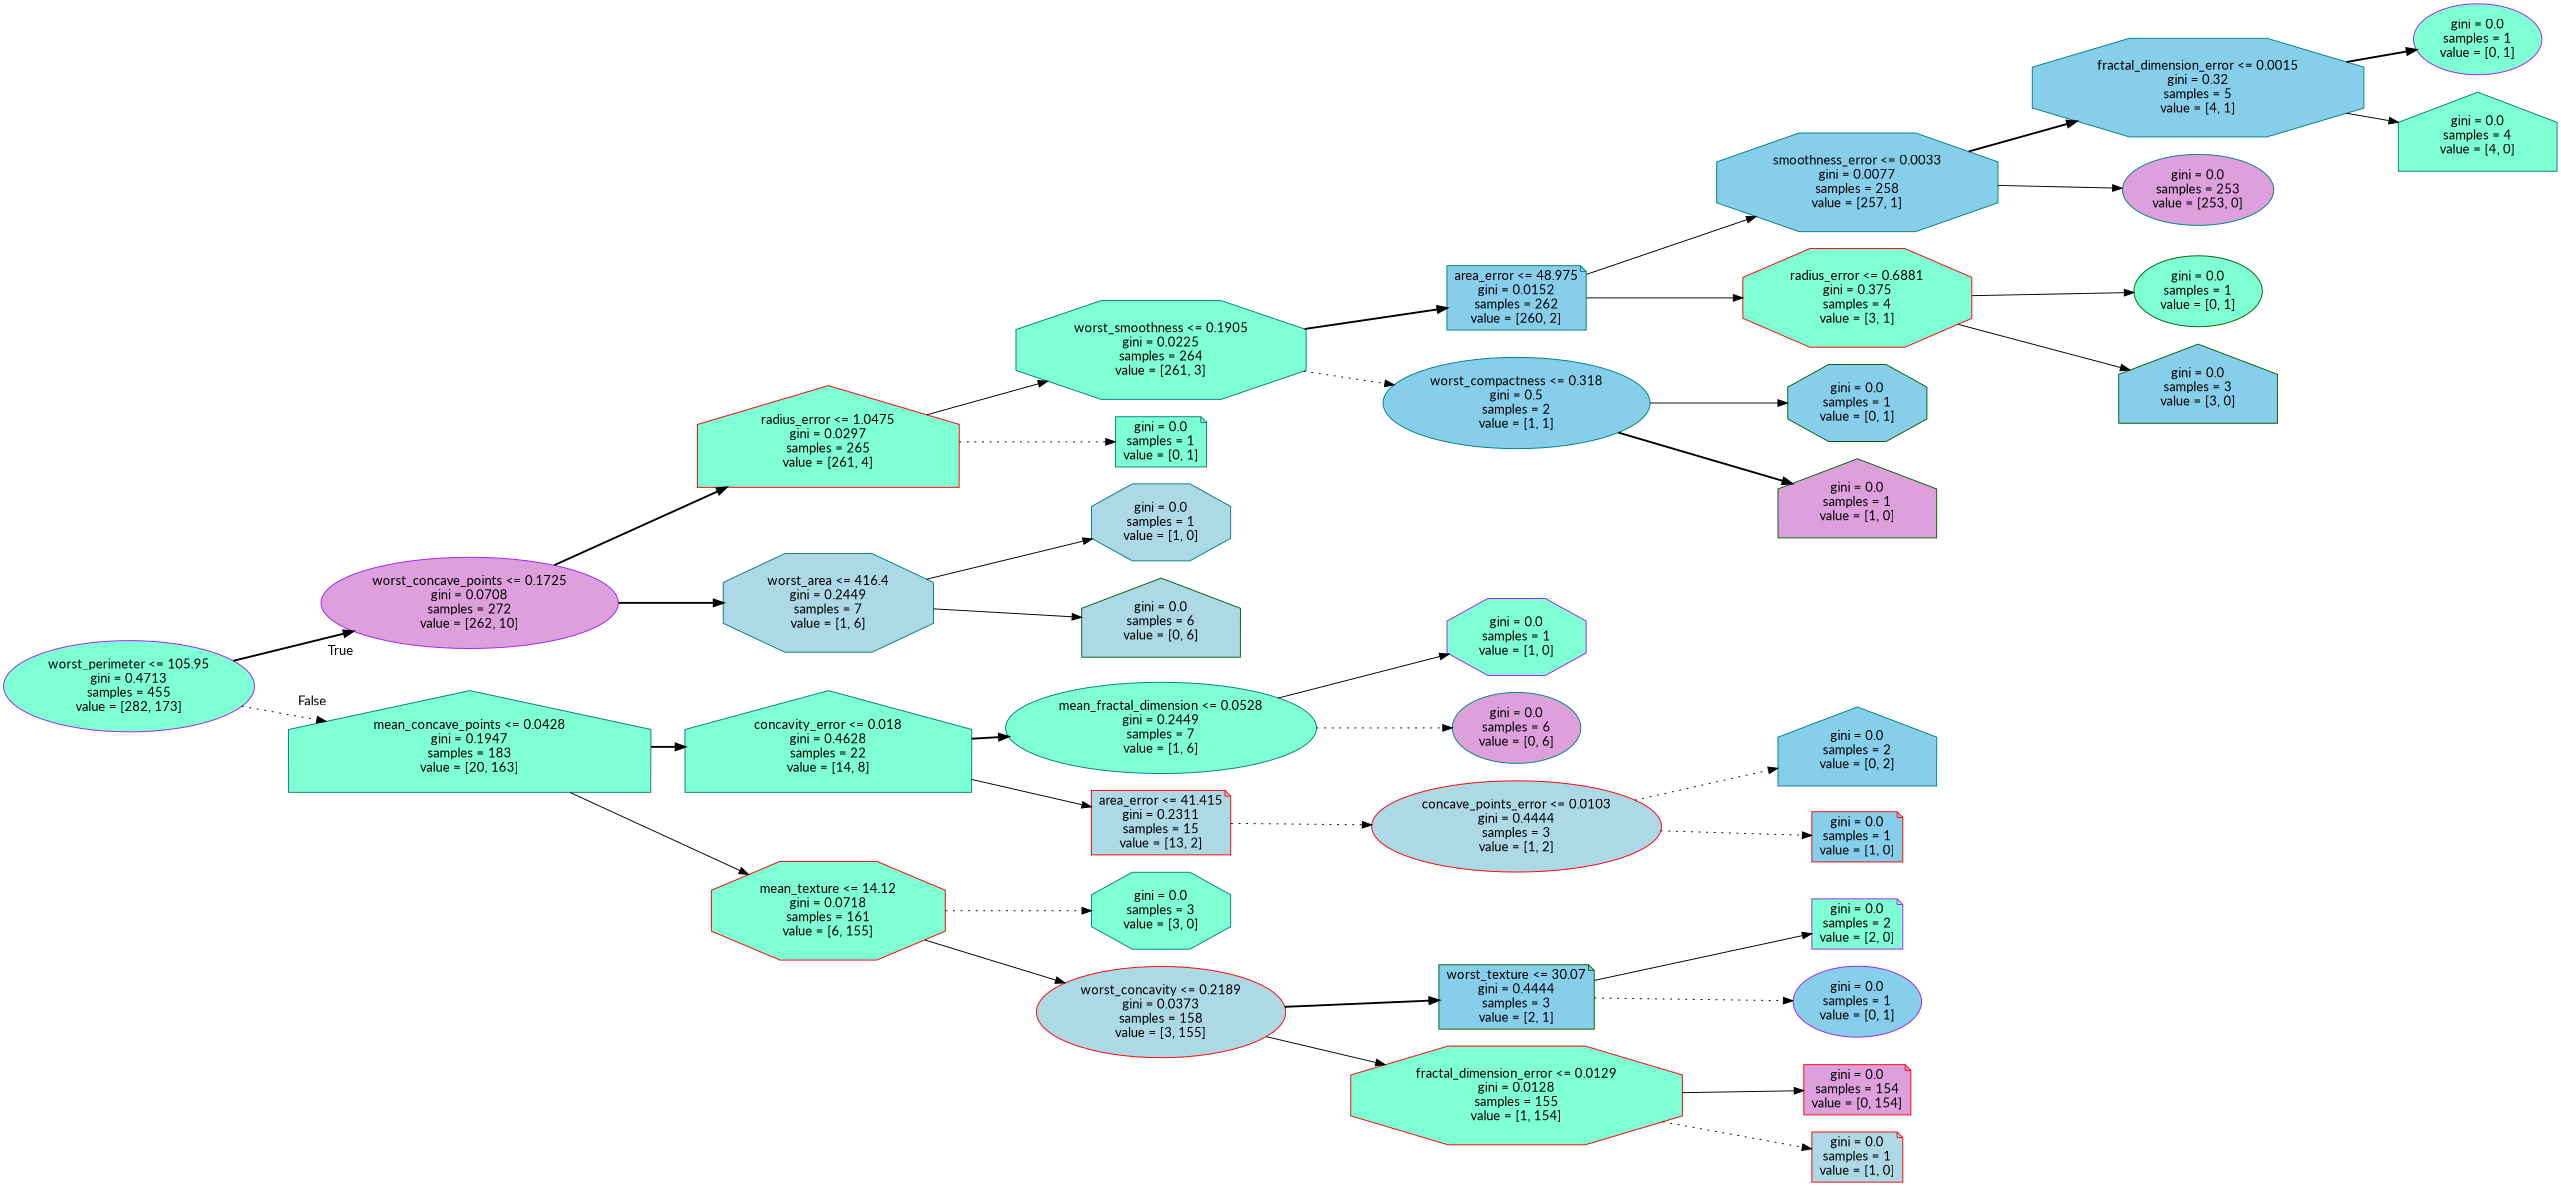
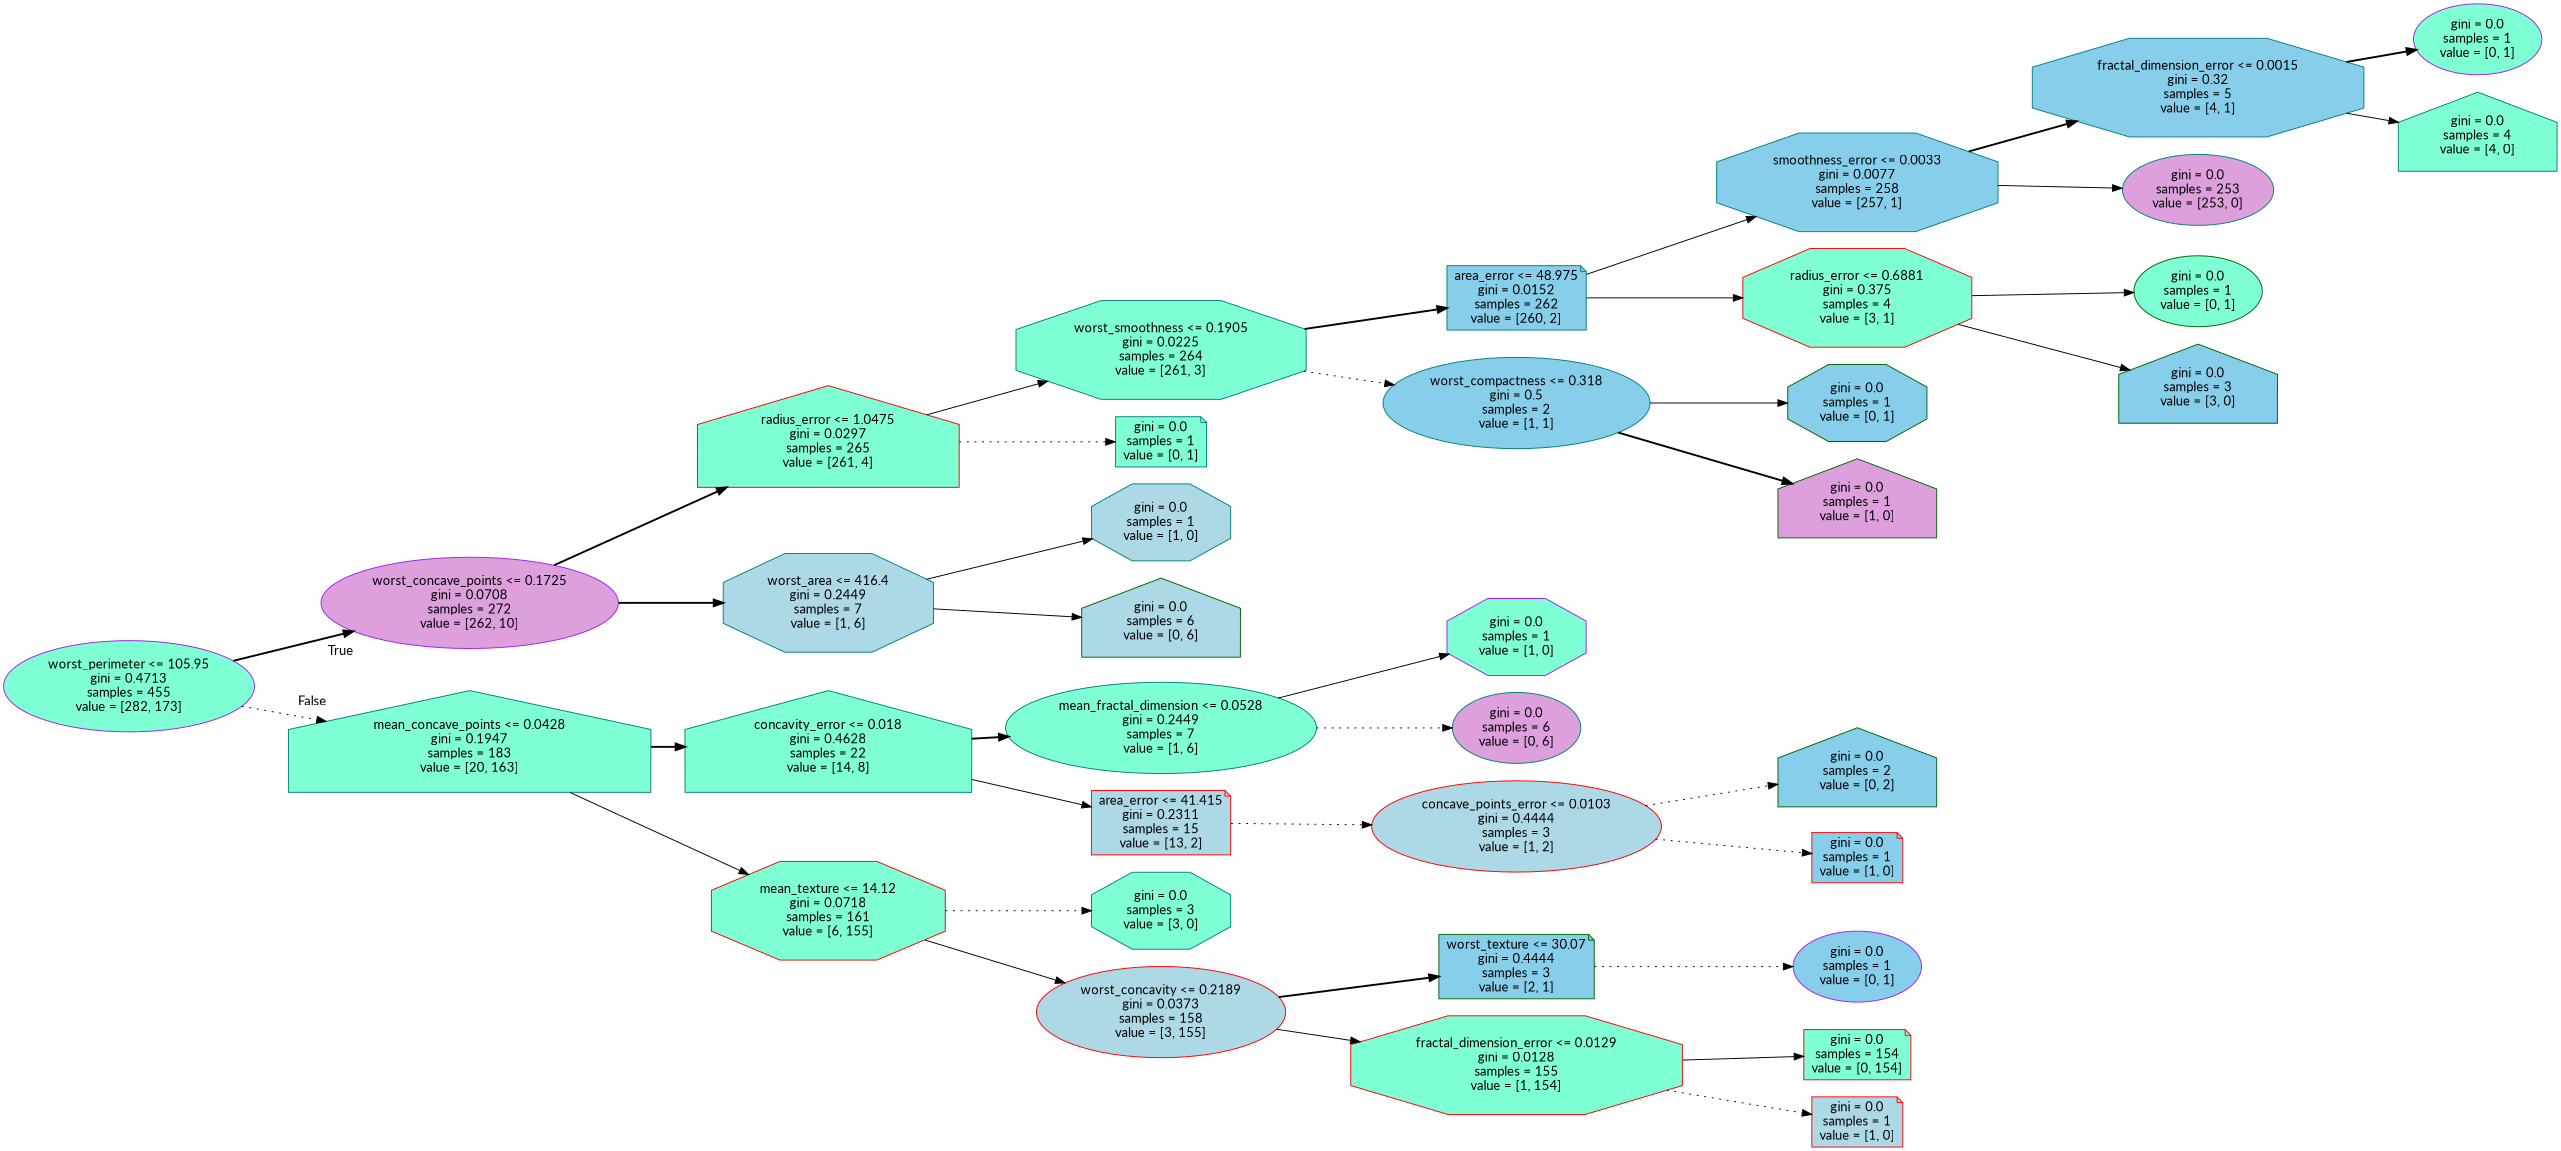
(1857, 751) -> (1857, 772)
(1857, 924) -> none
(1857, 1090) -> (1857, 1055)
